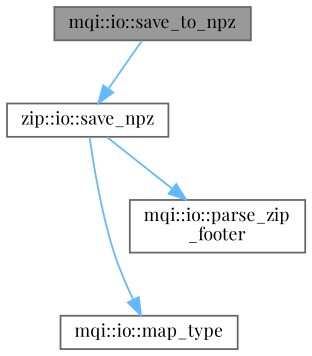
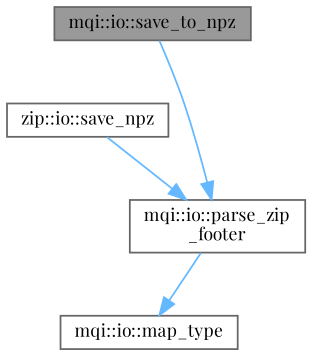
(125, 65) -> (187, 111)
(105, 220) -> (185, 277)
